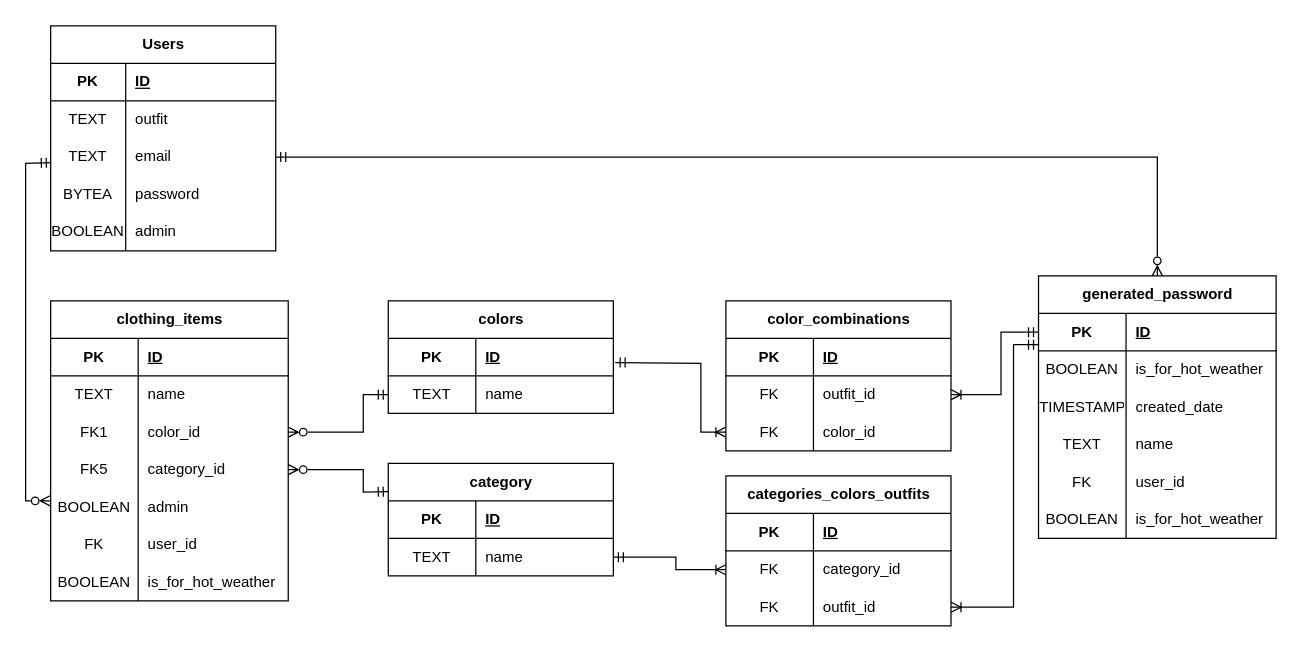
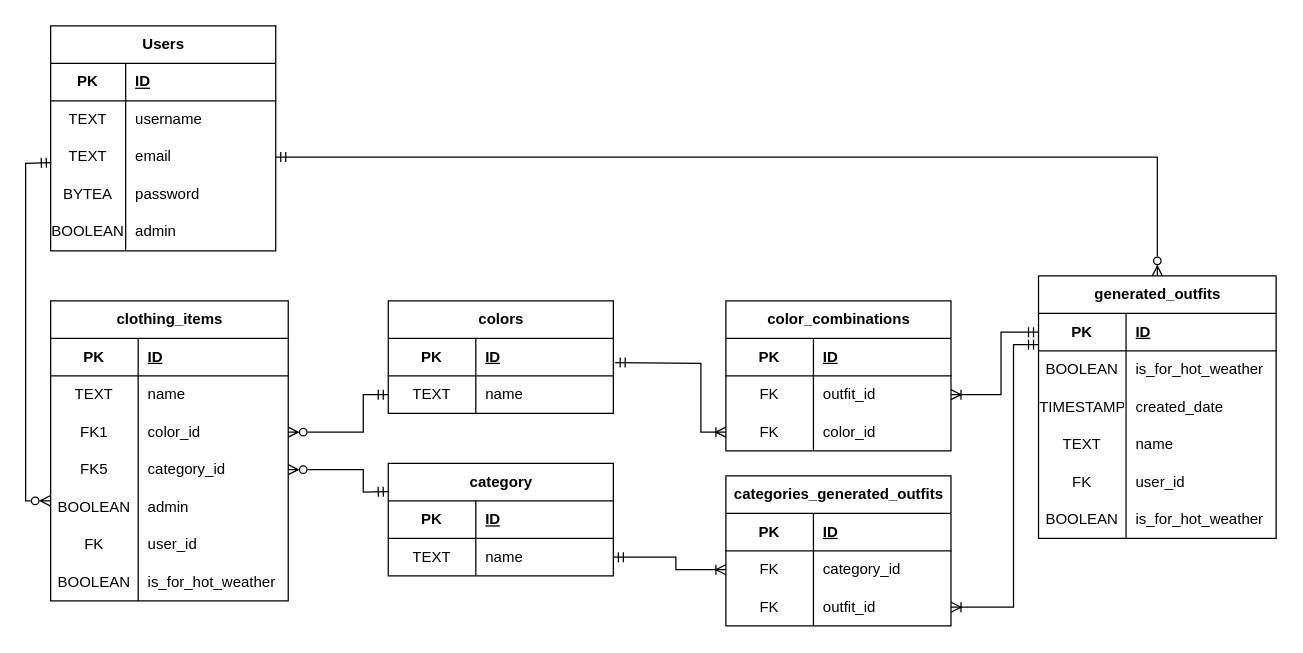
(159, 119) -> (169, 119)
(1158, 294) -> (1158, 294)
(839, 494) -> (839, 494)
